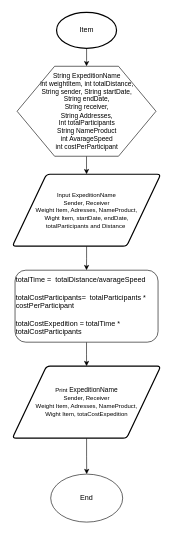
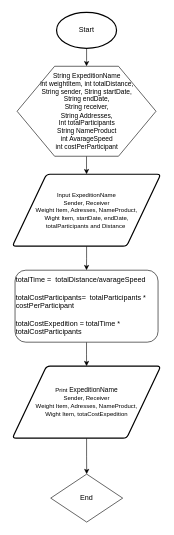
(87, 30) -> (87, 30)
(87, 498) -> (87, 498)
